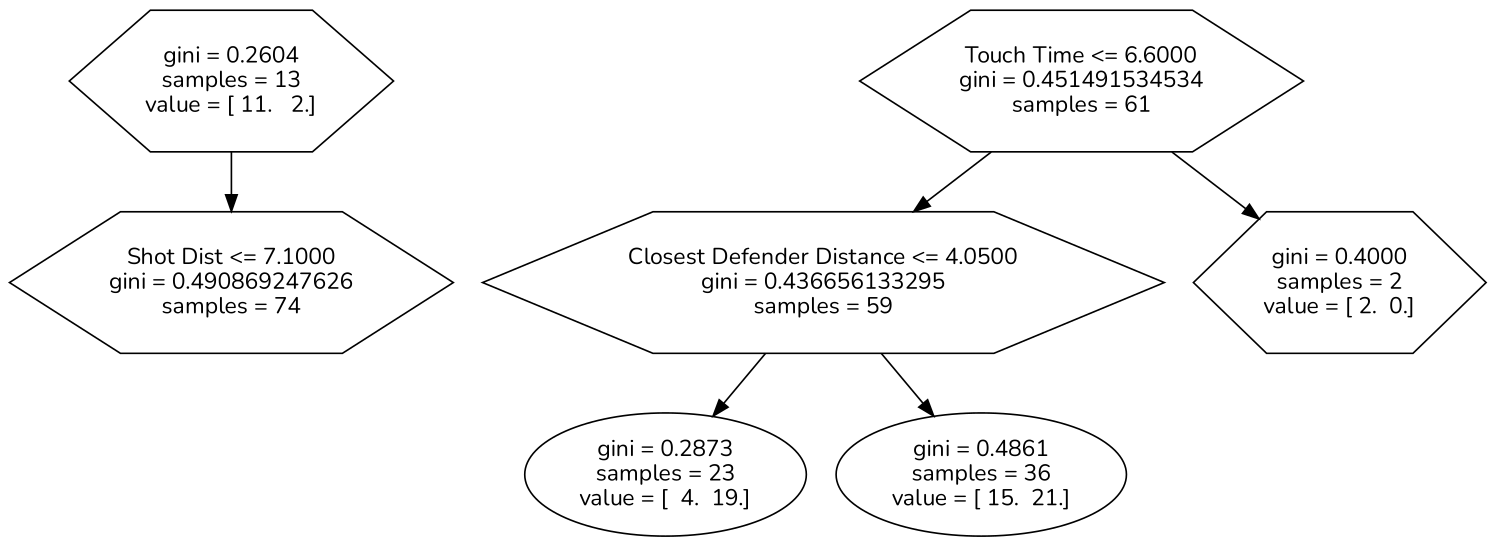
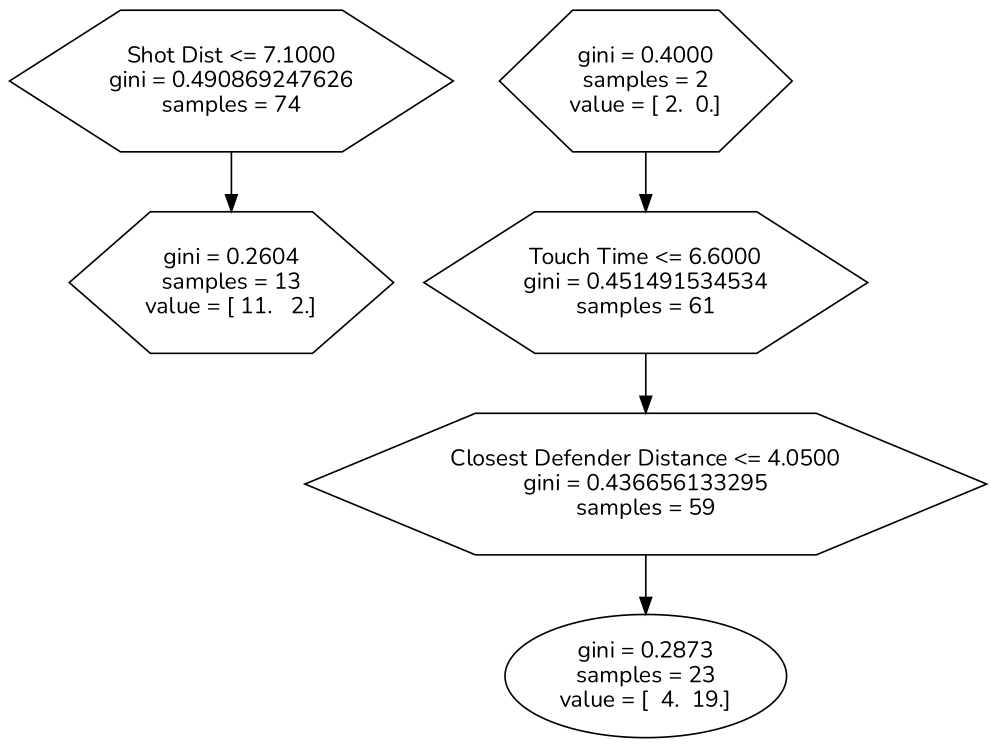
(231, 173) -> (231, 173)
(1209, 180) -> (646, 173)
(981, 475) -> none
